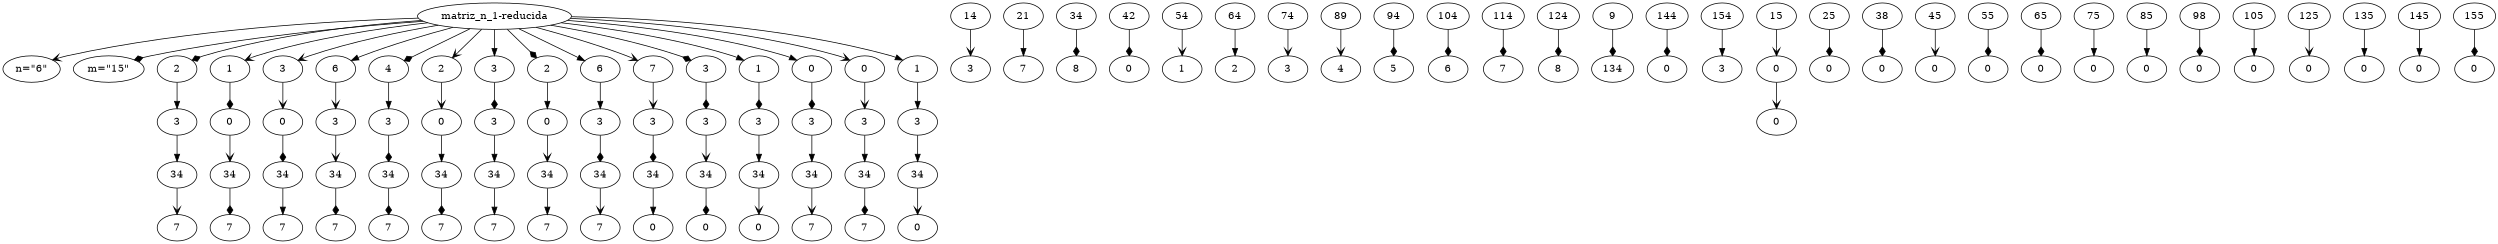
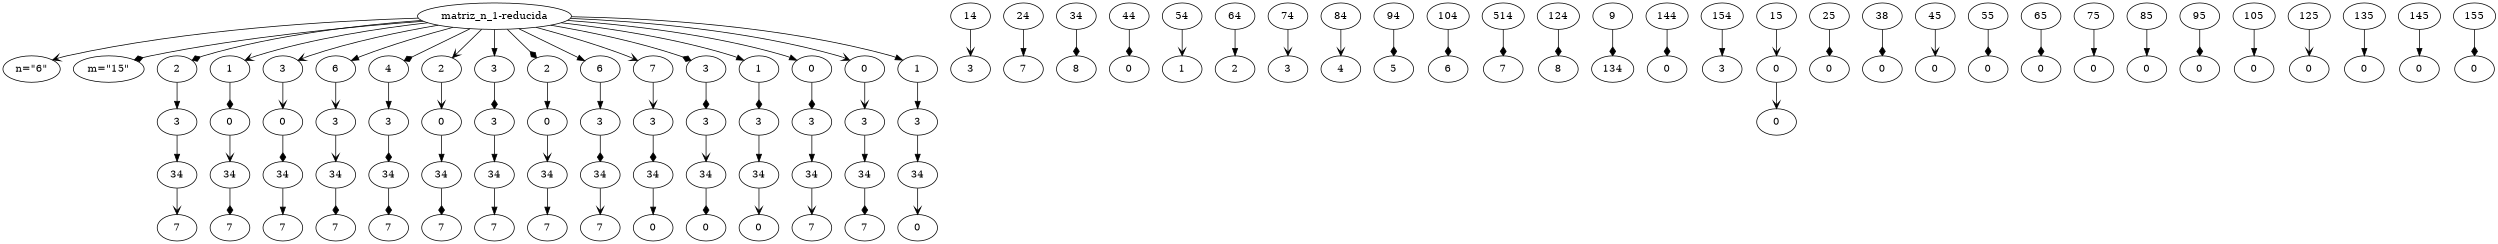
(1023, 16) -> (1023, 16)
(1129, 16) -> (1129, 16)
(1341, 16) -> (1341, 16)
(1503, 16) -> (1503, 16)
(2200, 16) -> (2200, 16)
